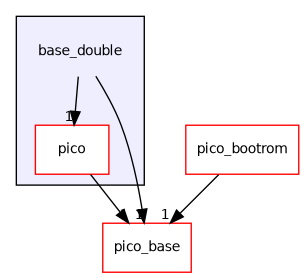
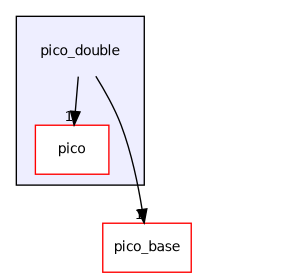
(80, 52) -> (80, 52)
(242, 150) -> none
(105, 193) -> none
